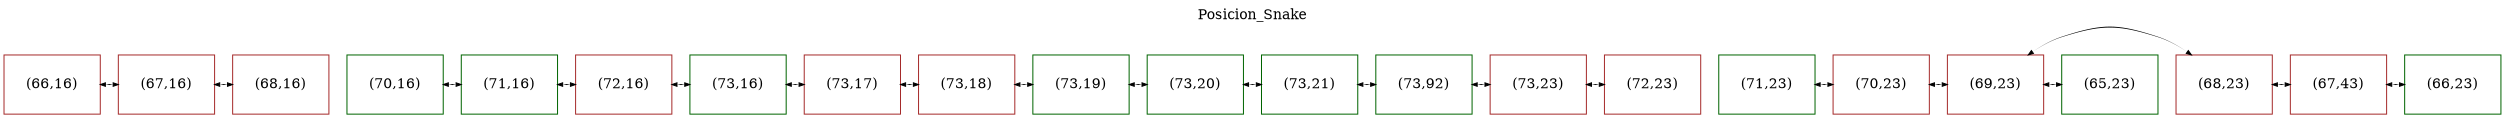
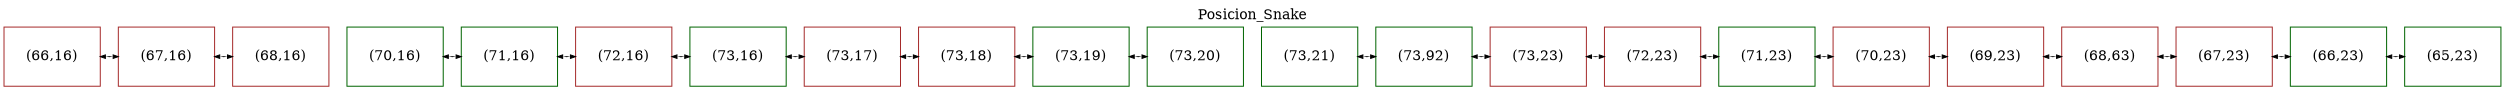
none -> (1710, 57)
(1253, 85) -> none
(2053, 85) -> (2396, 57)
(2224, 85) -> (2110, 57)
(2338, 85) -> (2224, 57)
